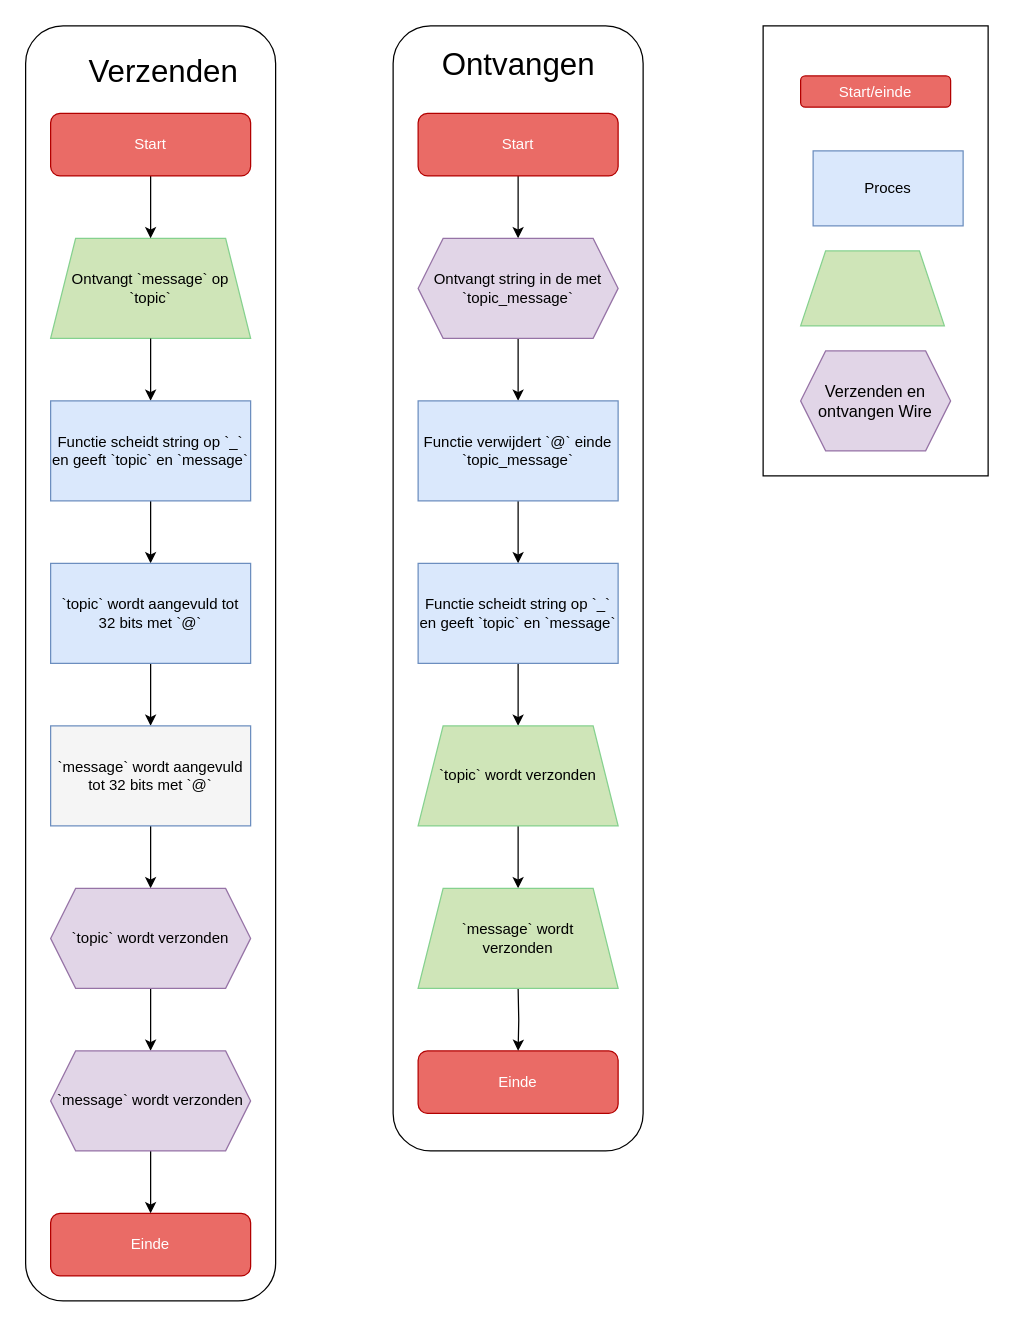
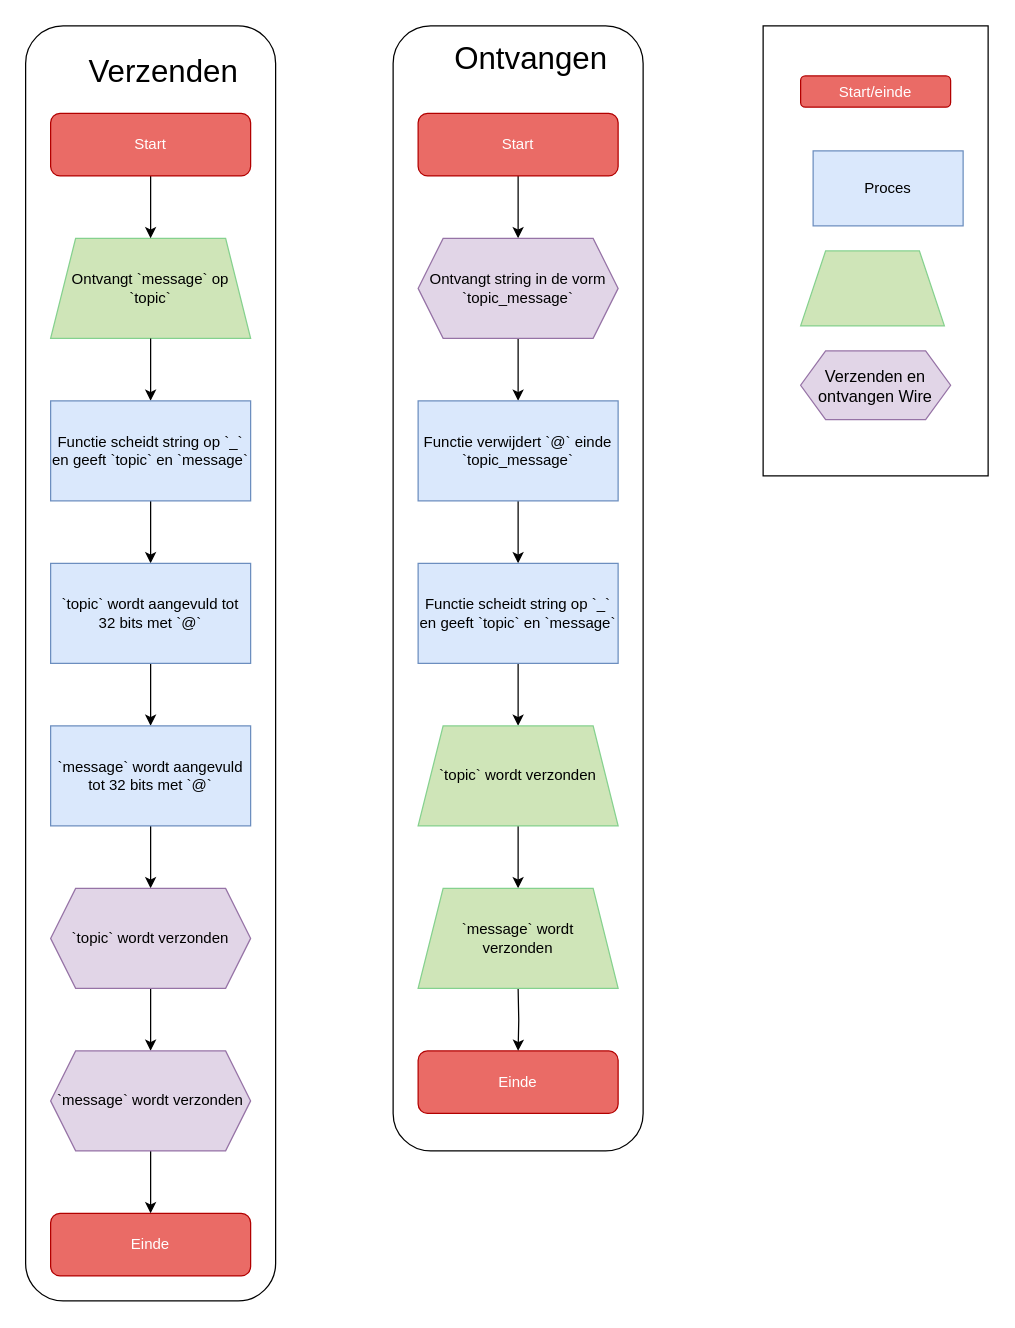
(518, 63) -> (531, 57)
(518, 288) -> (518, 288)
(876, 401) -> (876, 385)
(151, 776) -> (151, 776)
